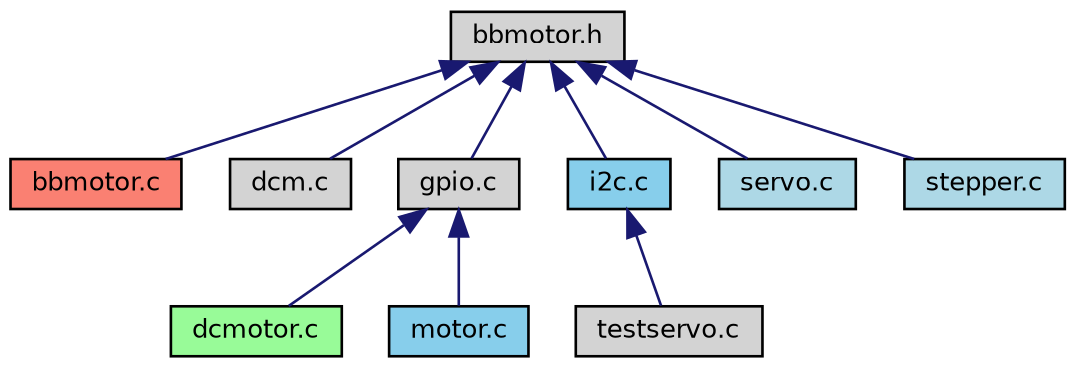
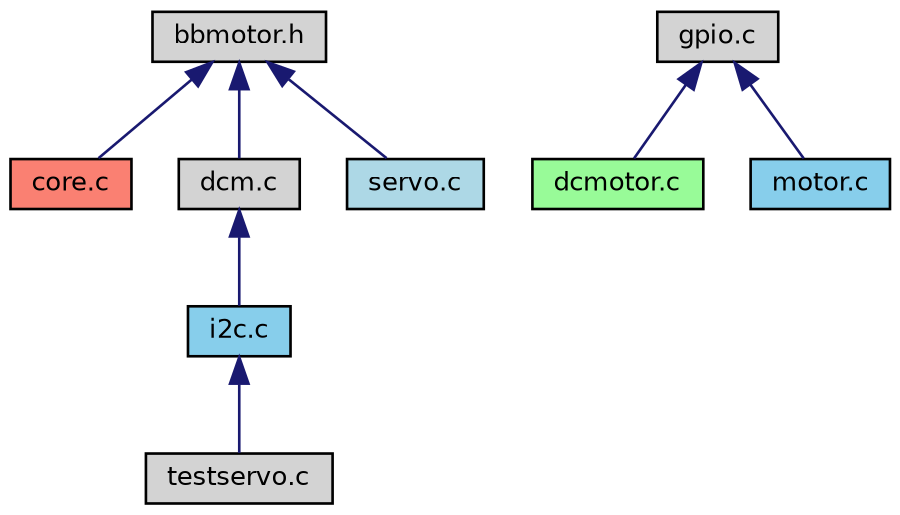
(492, 122) -> none
(585, 122) -> (239, 271)
(96, 184) -> (71, 184)
(985, 184) -> none
